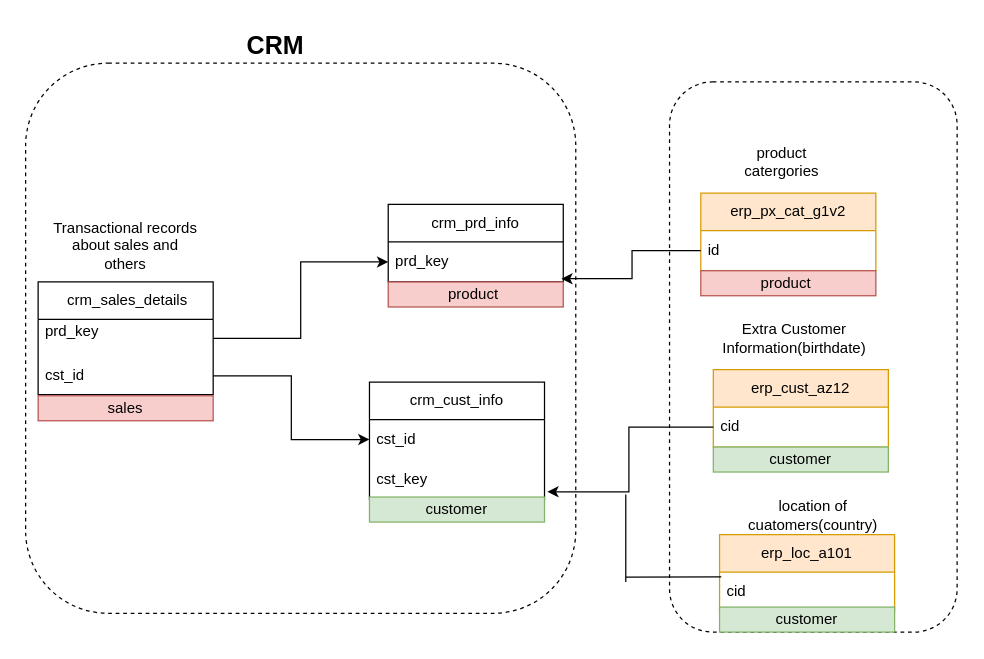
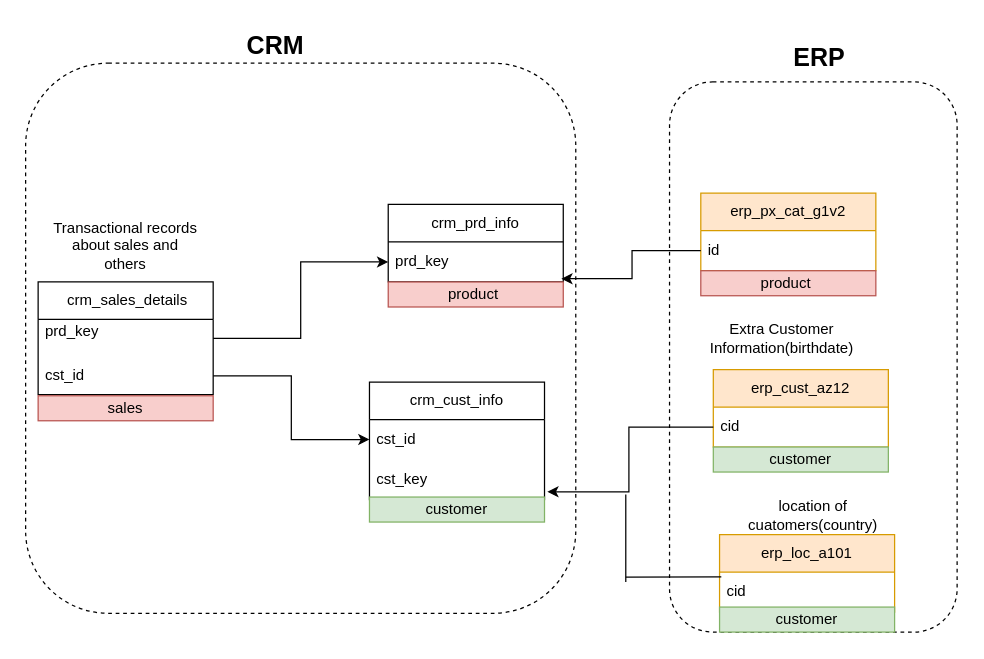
none -> (819, 57)
(782, 162) -> none
(794, 338) -> (782, 338)
